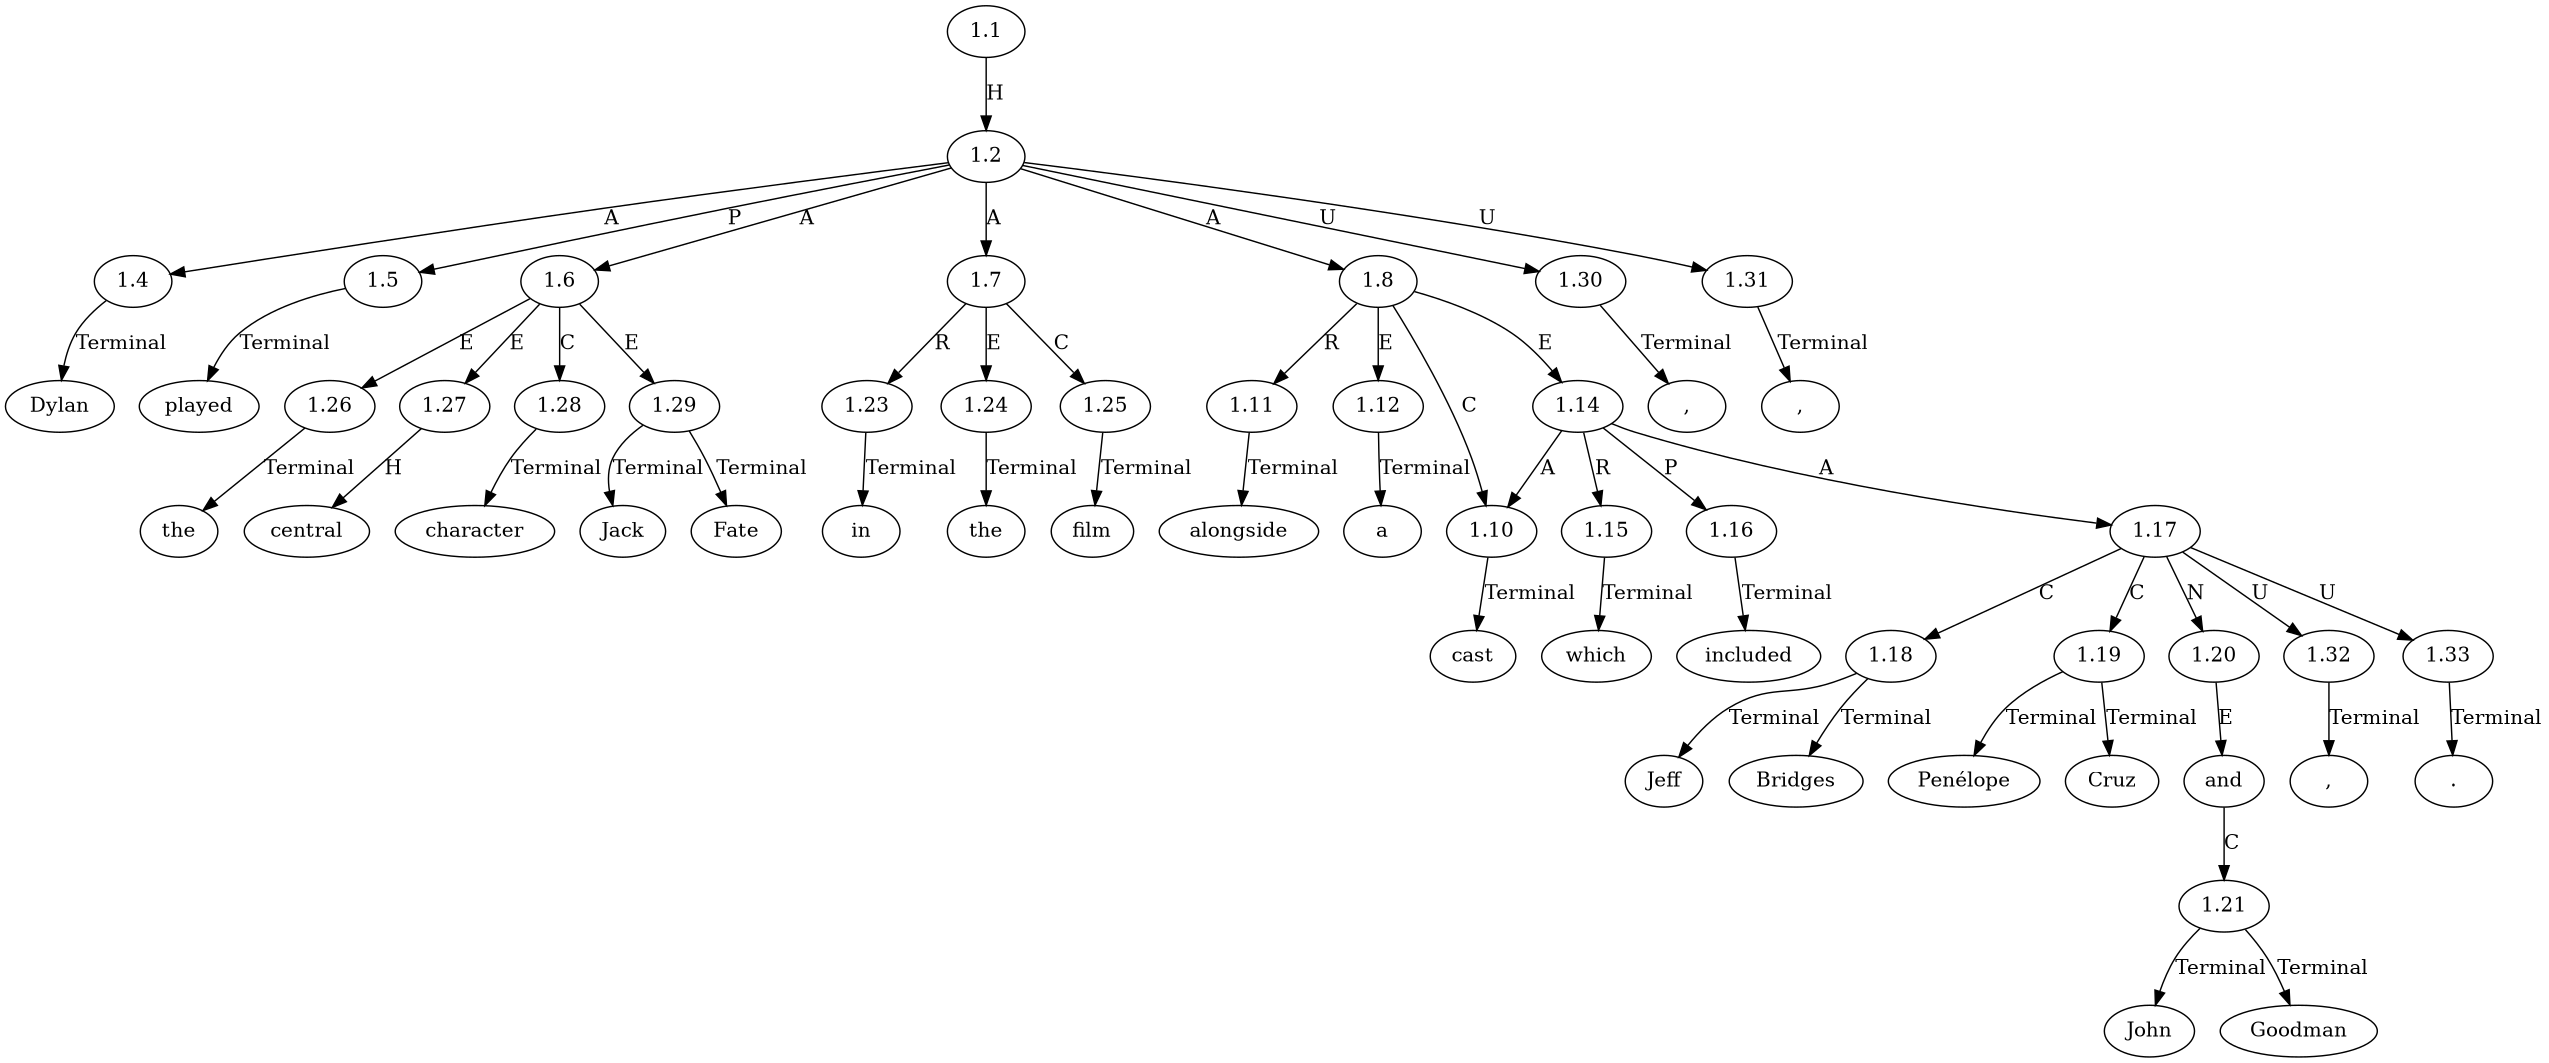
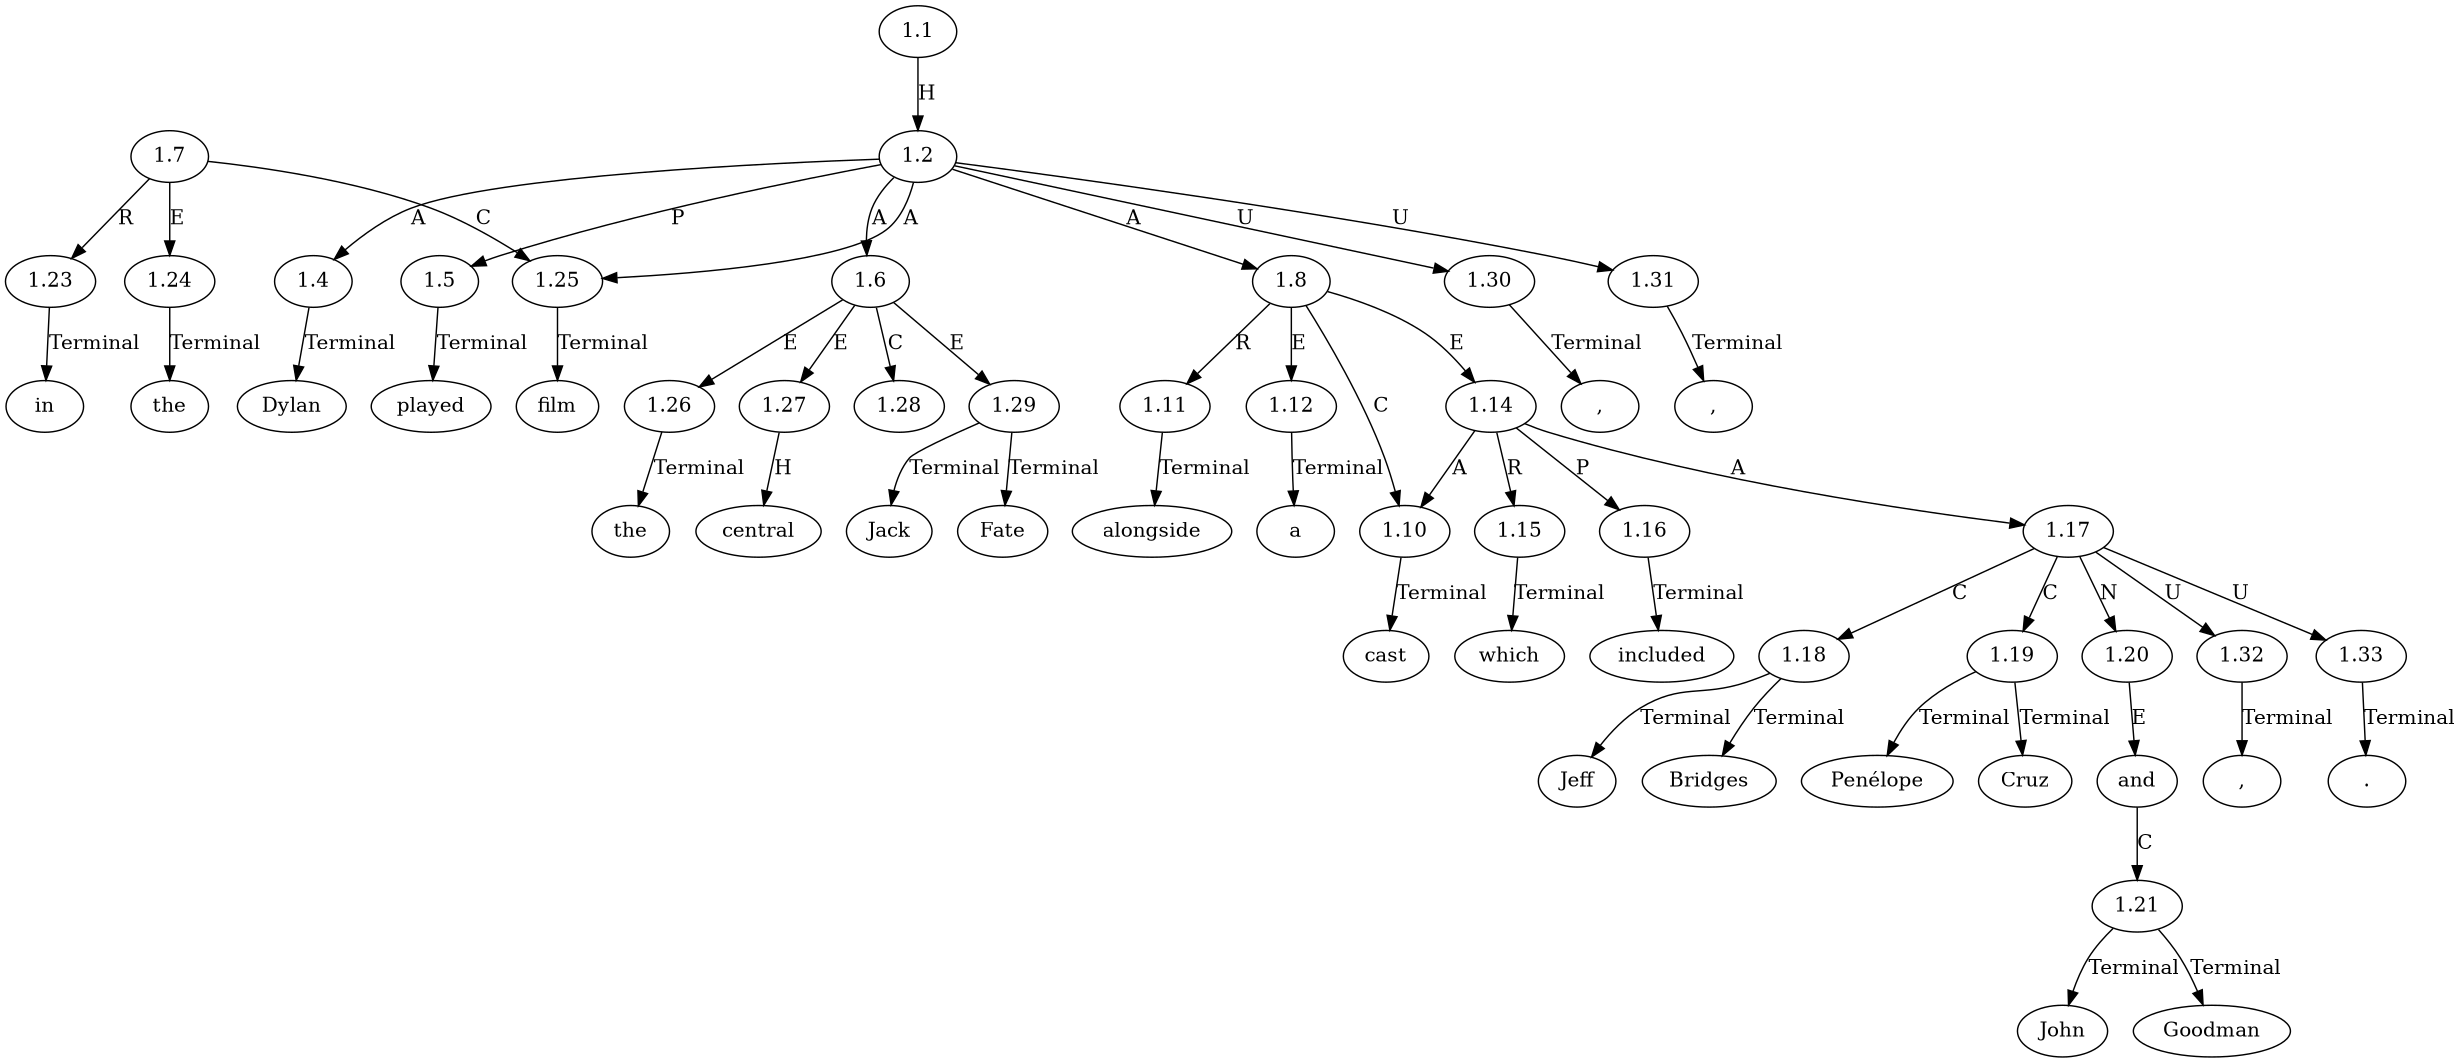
(986, 212) -> (782, 262)
(475, 531) -> none
